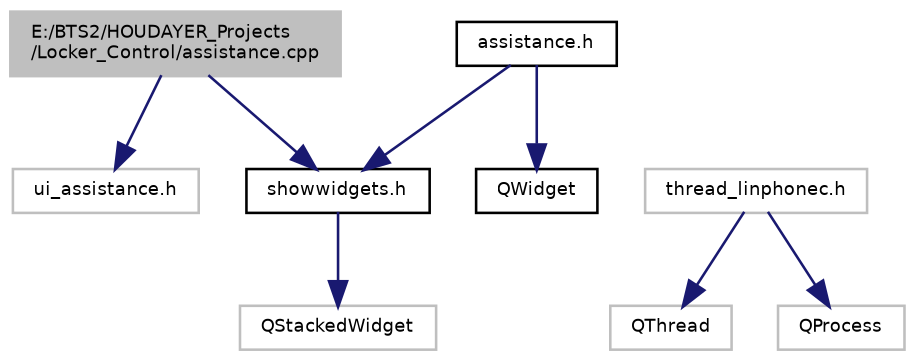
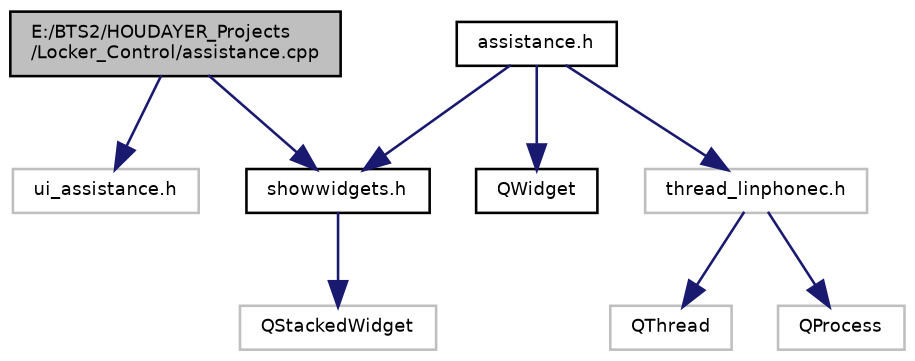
(175, 44) -> (175, 44)
none -> (636, 111)
